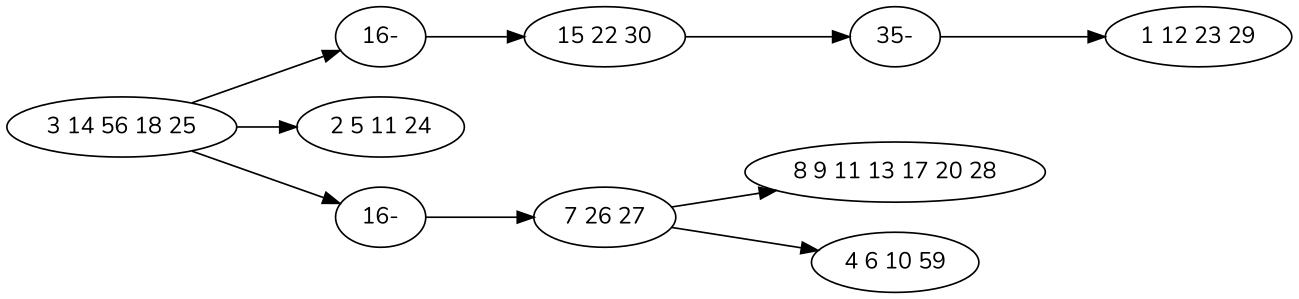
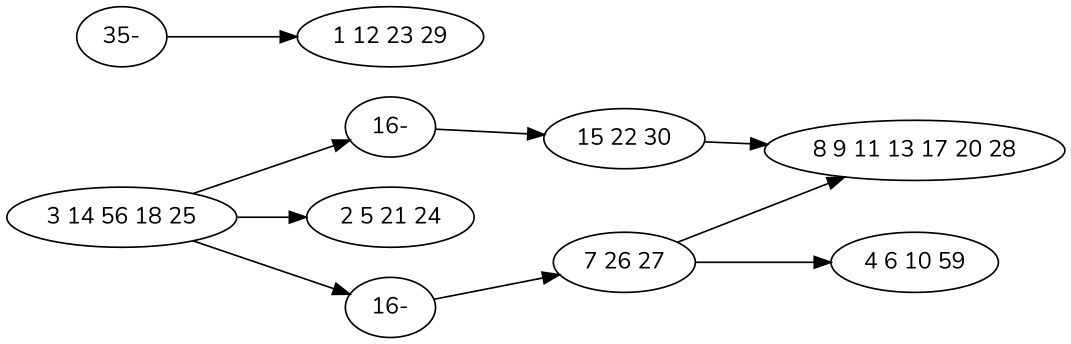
(759, 37) -> (728, 143)
(381, 127) -> (390, 217)
